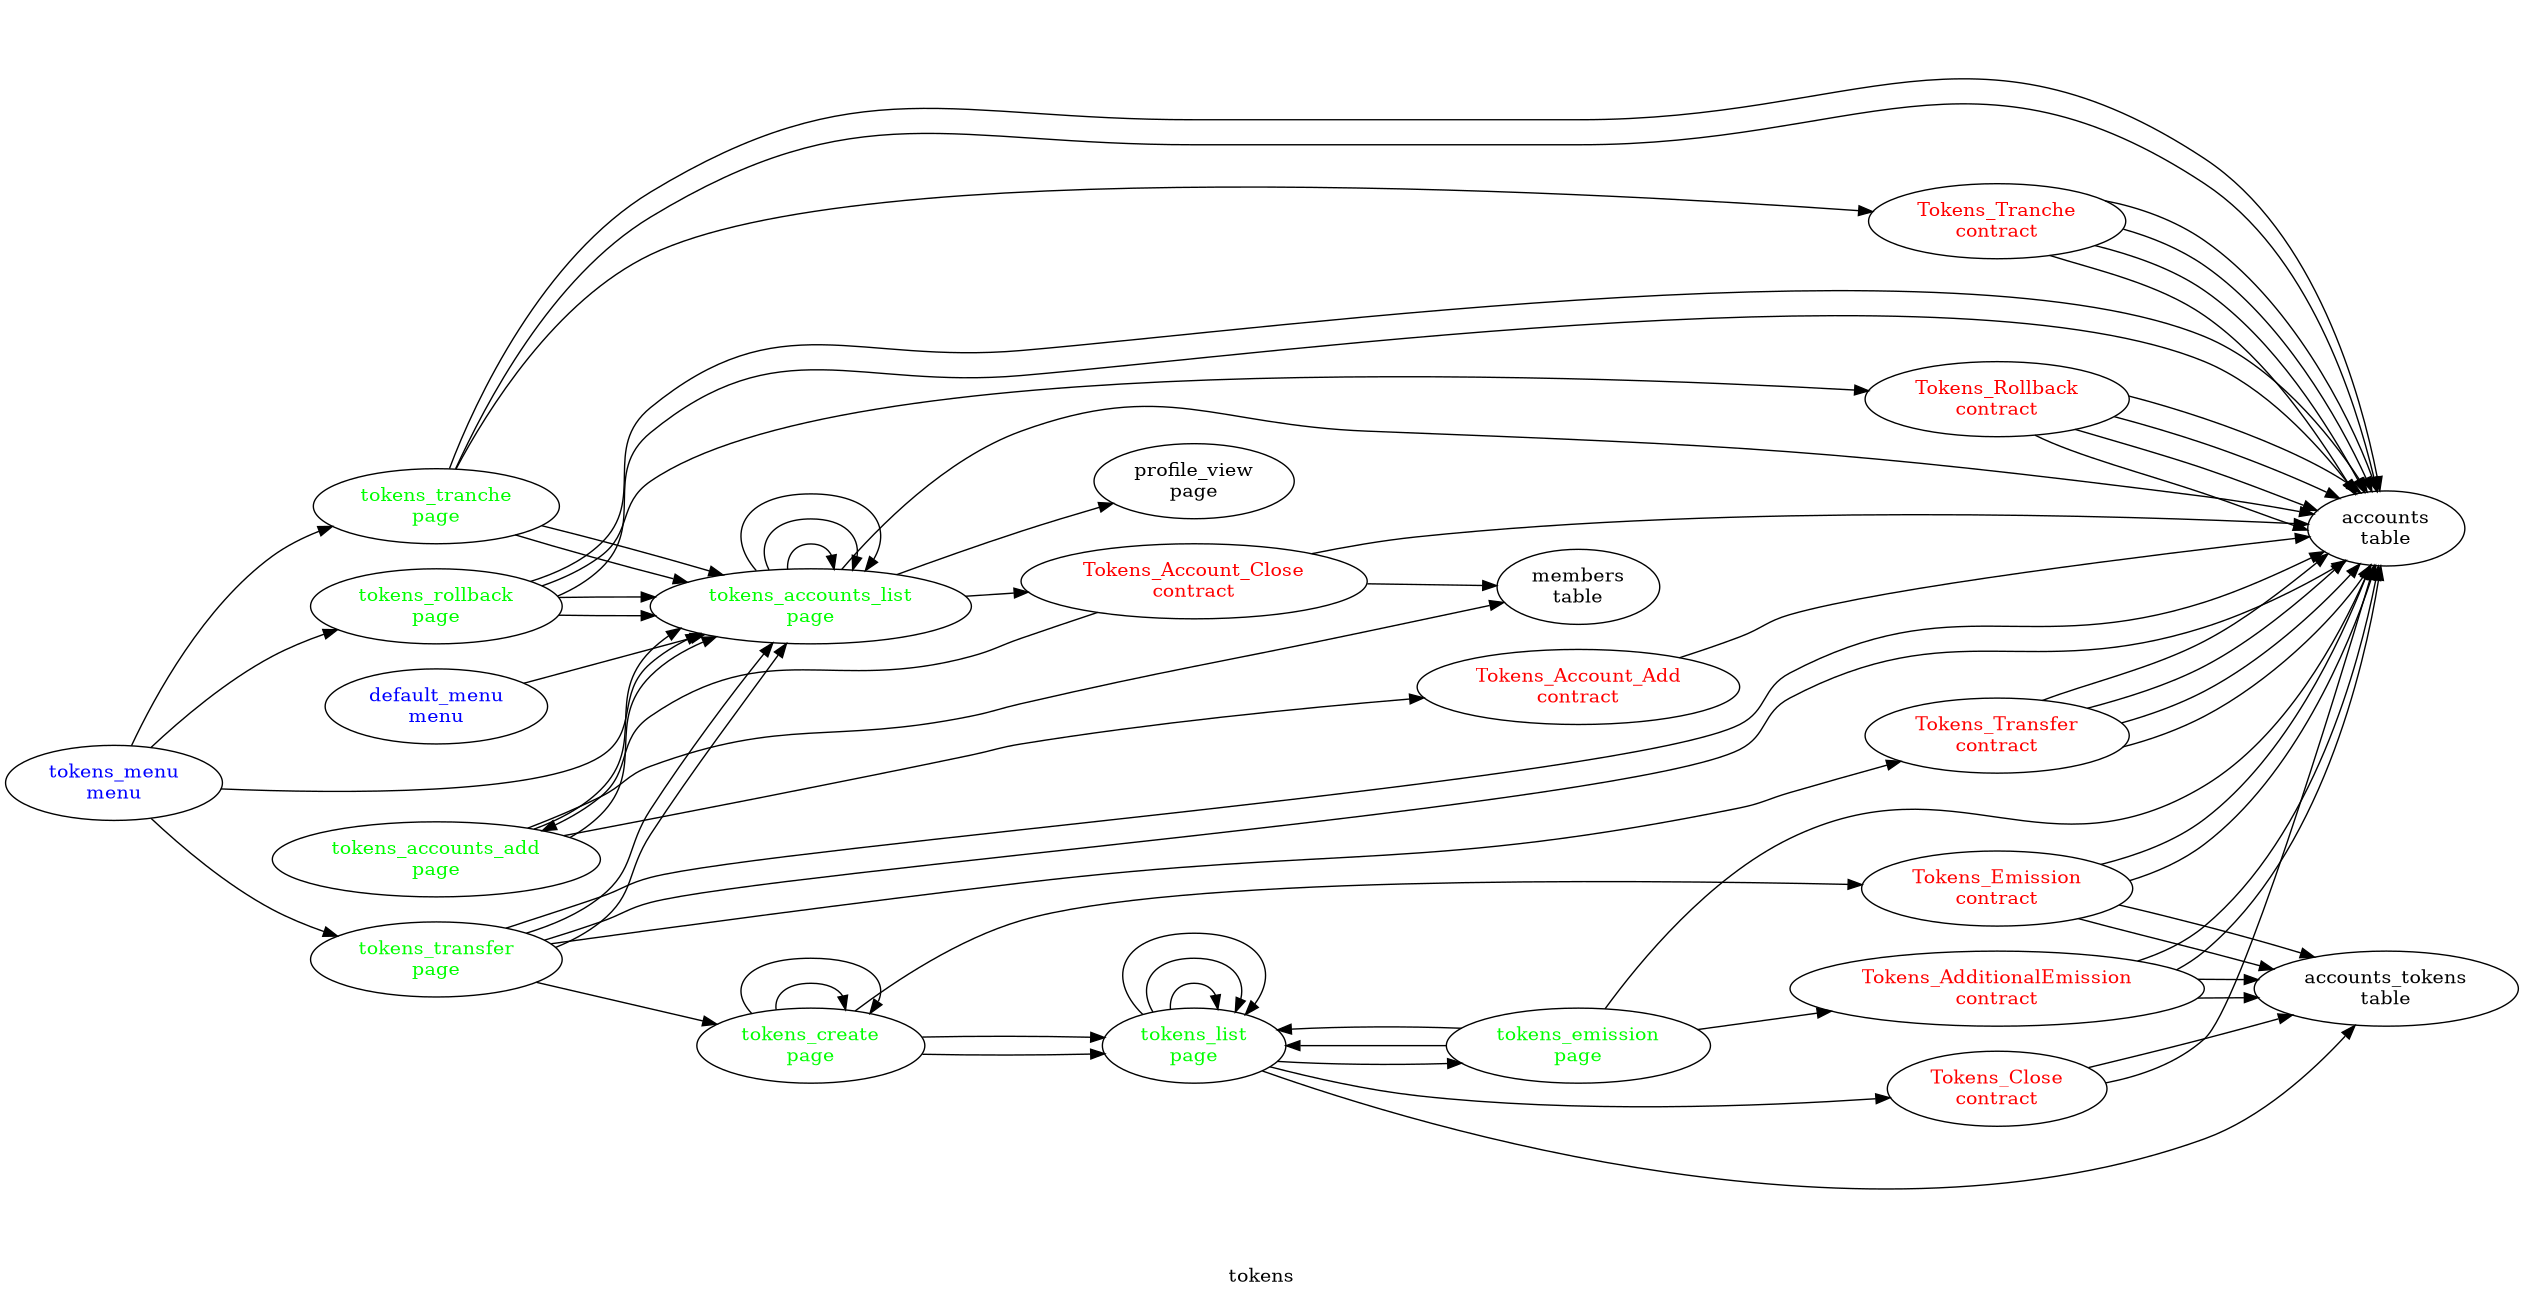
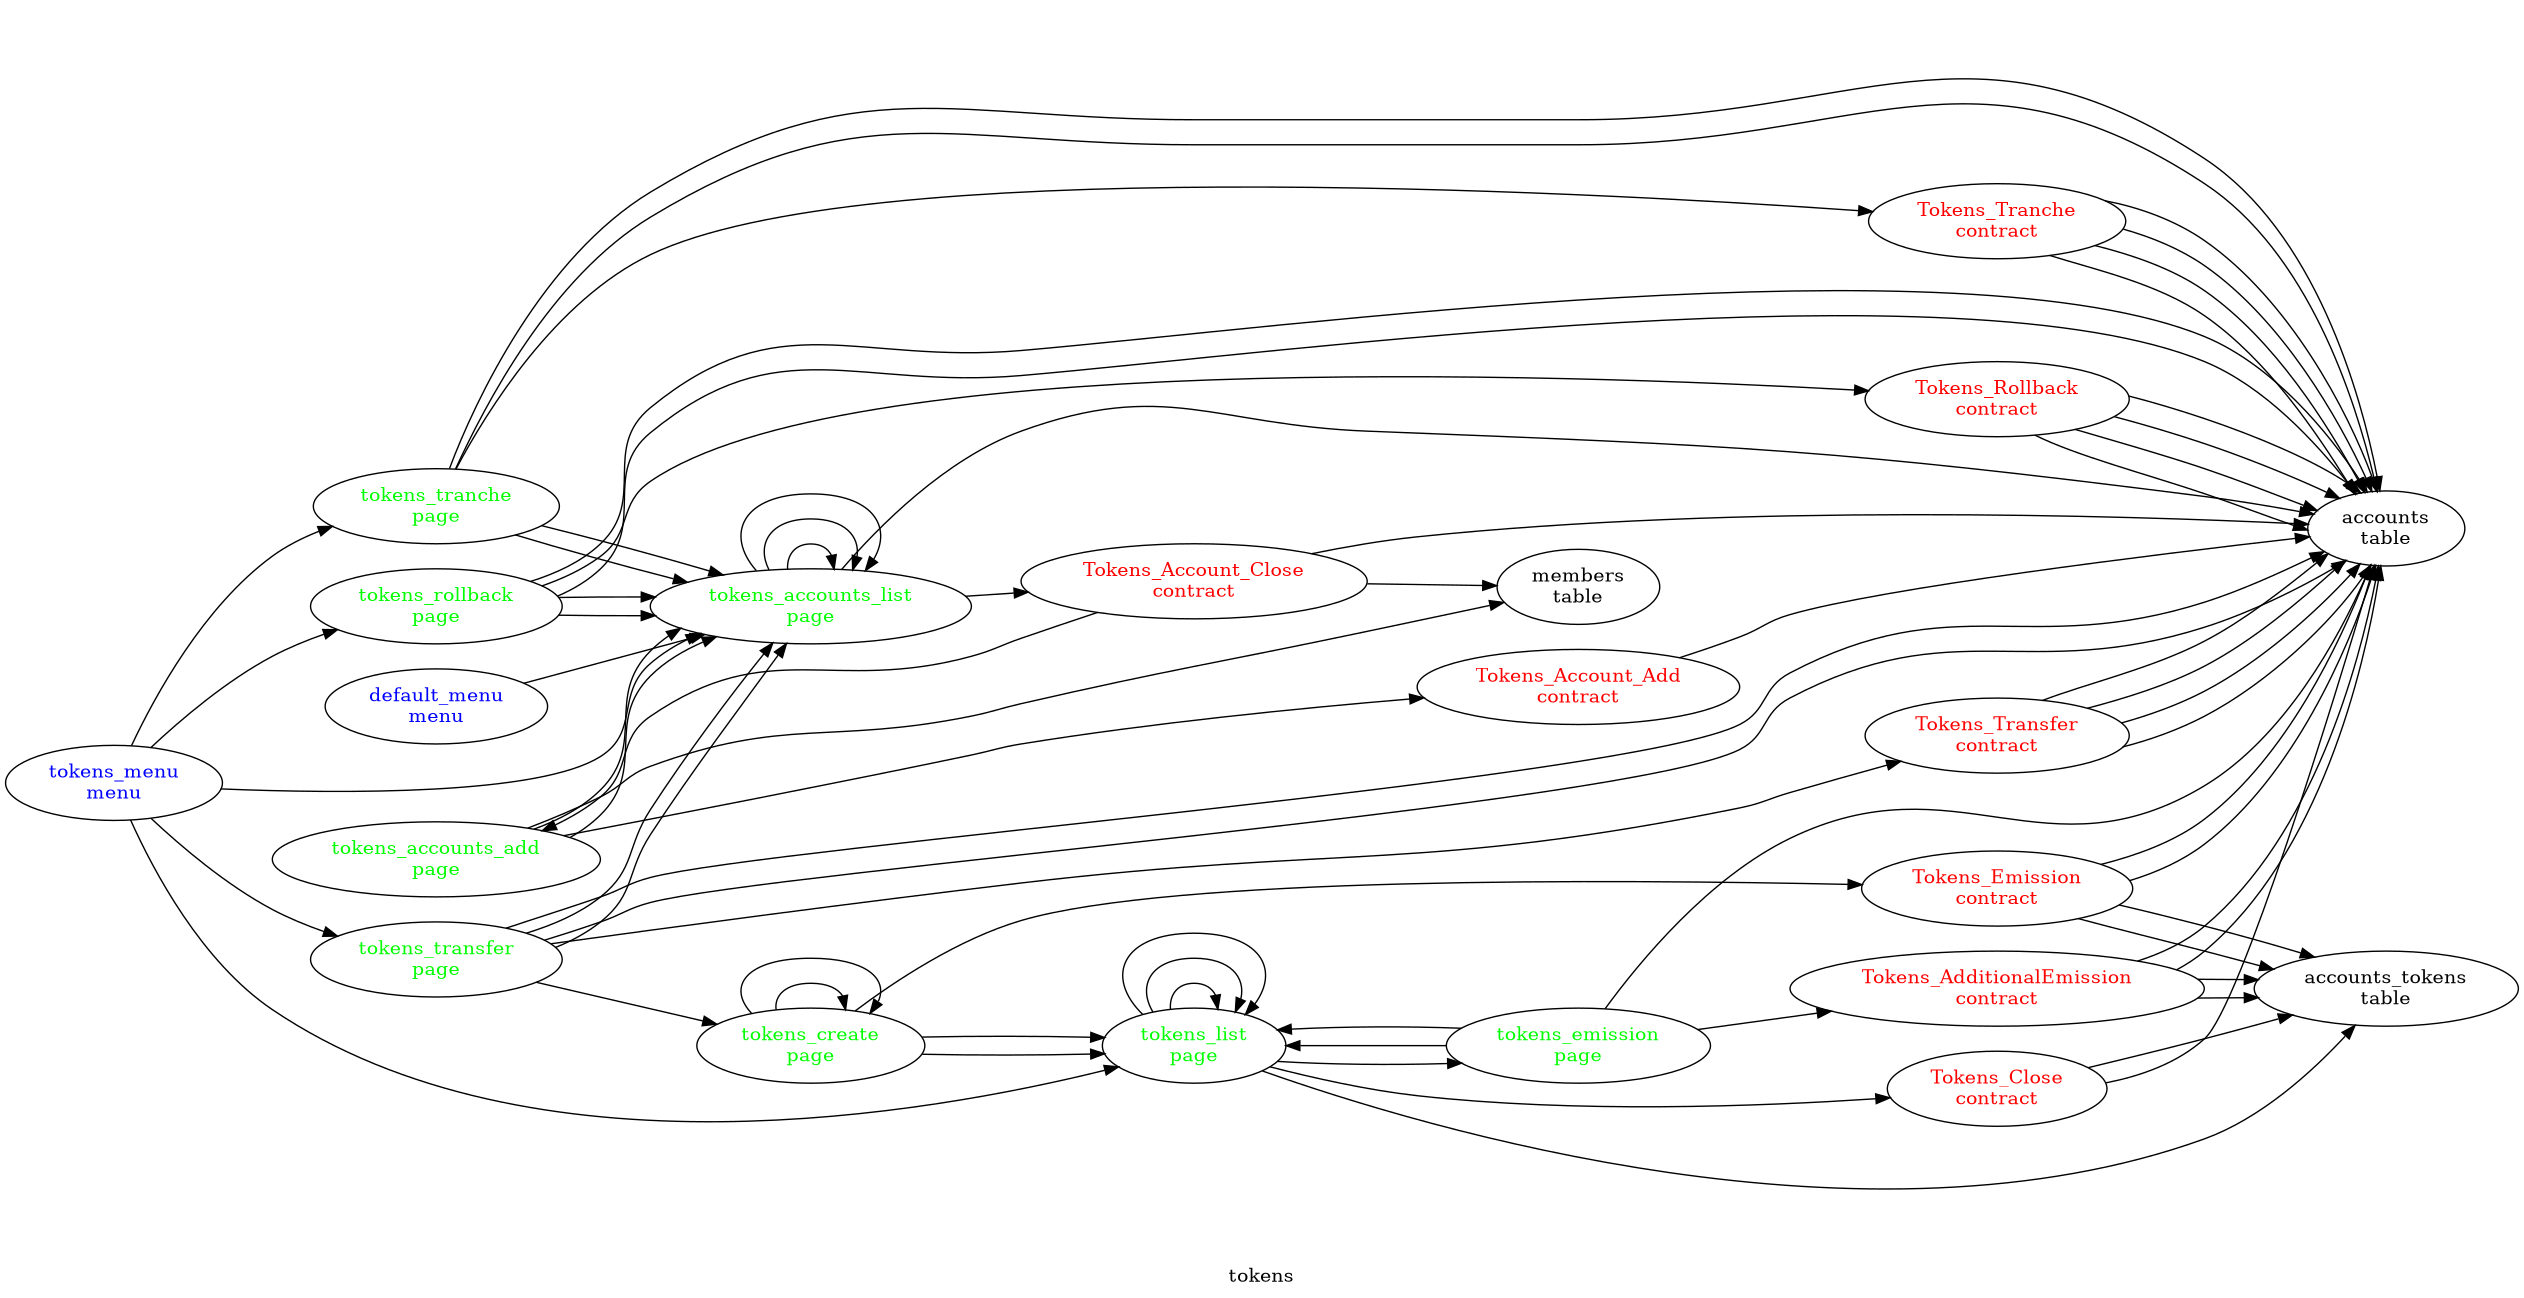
(1194, 481) -> none
none -> (561, 1110)
